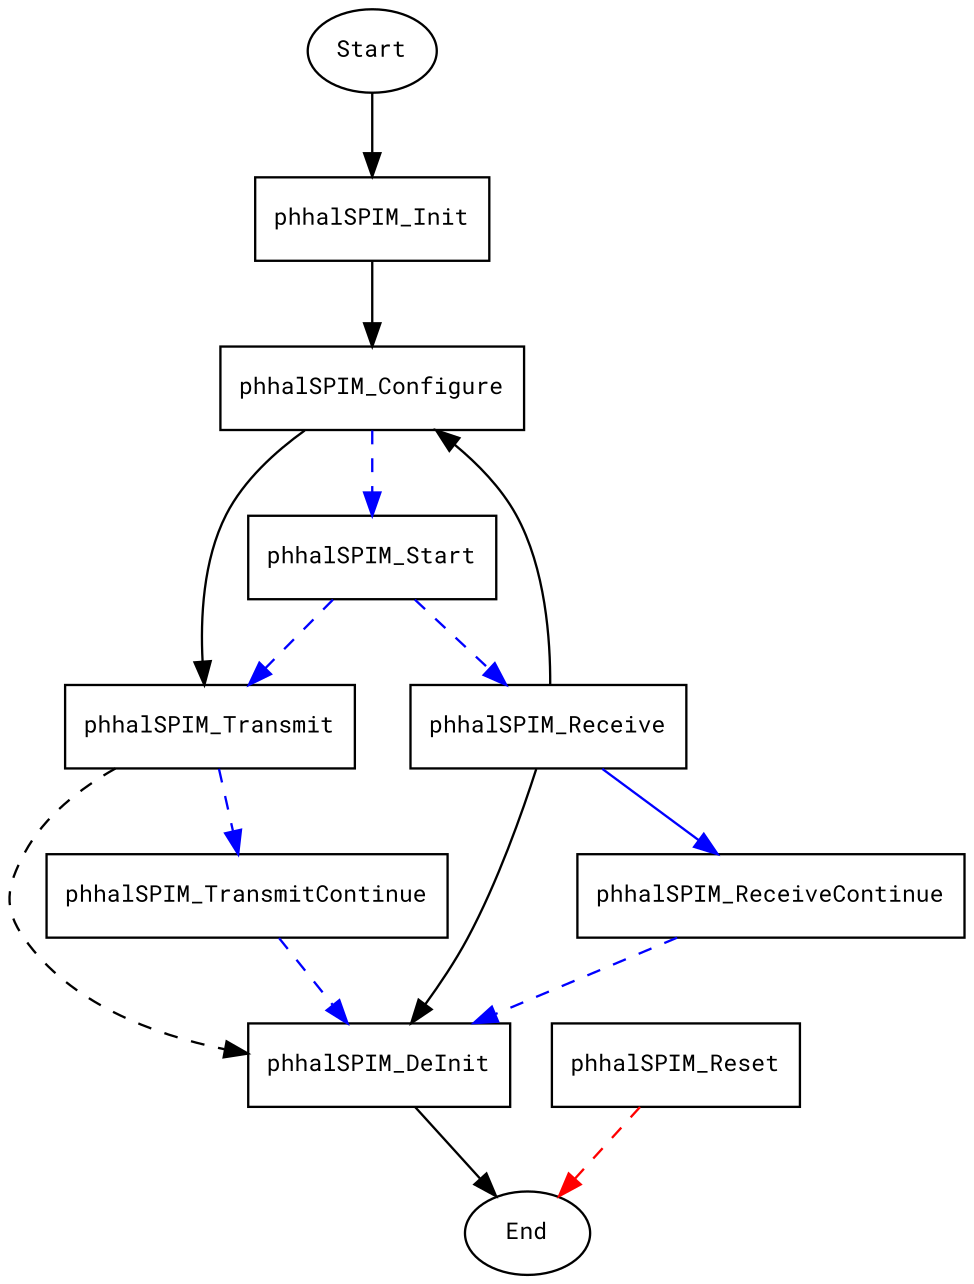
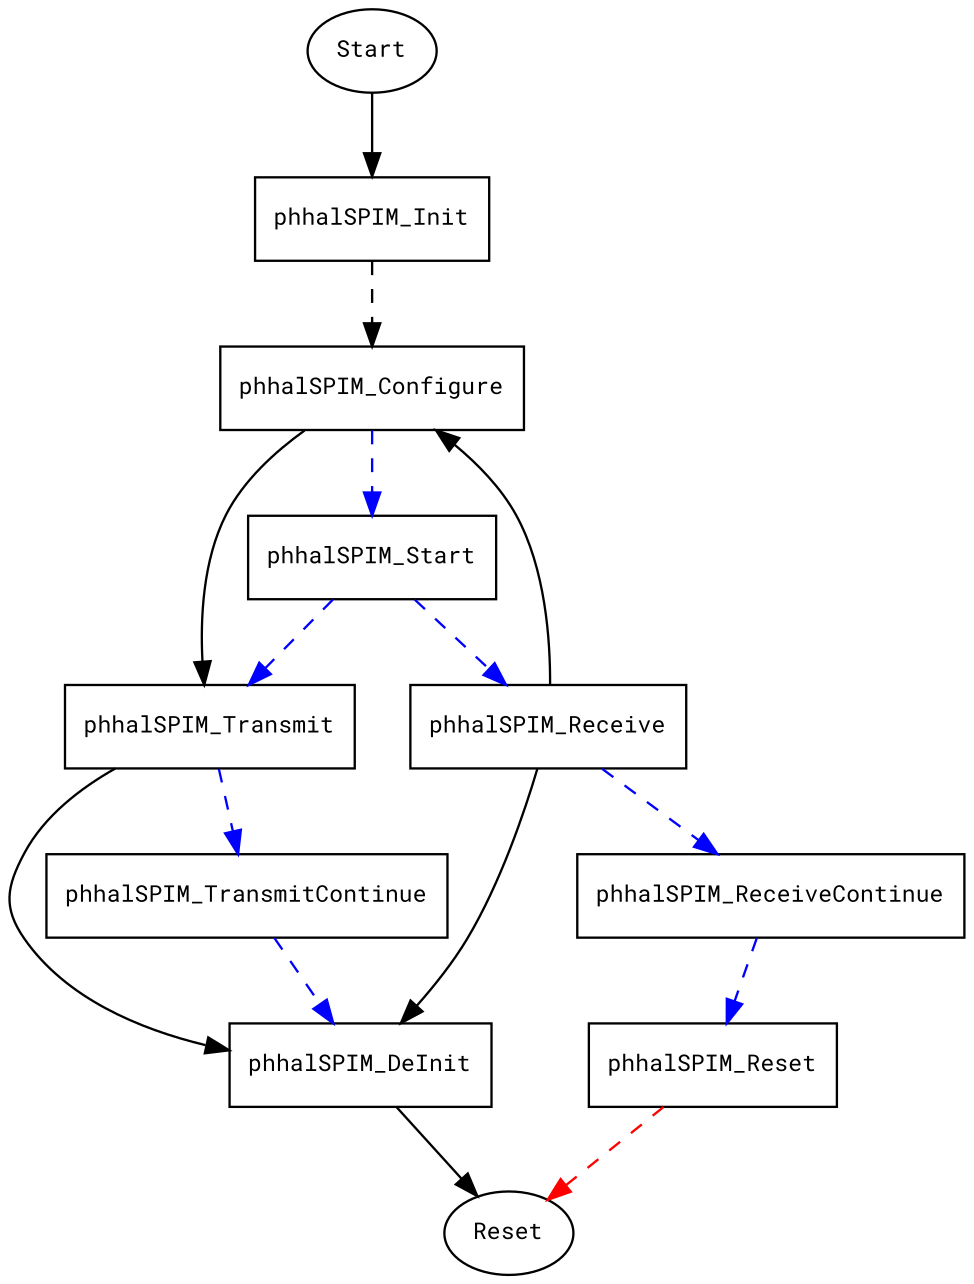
(372, 292) -> (372, 292)
(651, 805) -> (650, 805)
(30, 945) -> (24, 938)
(586, 976) -> (746, 970)
(528, 1233) -> (509, 1233)
